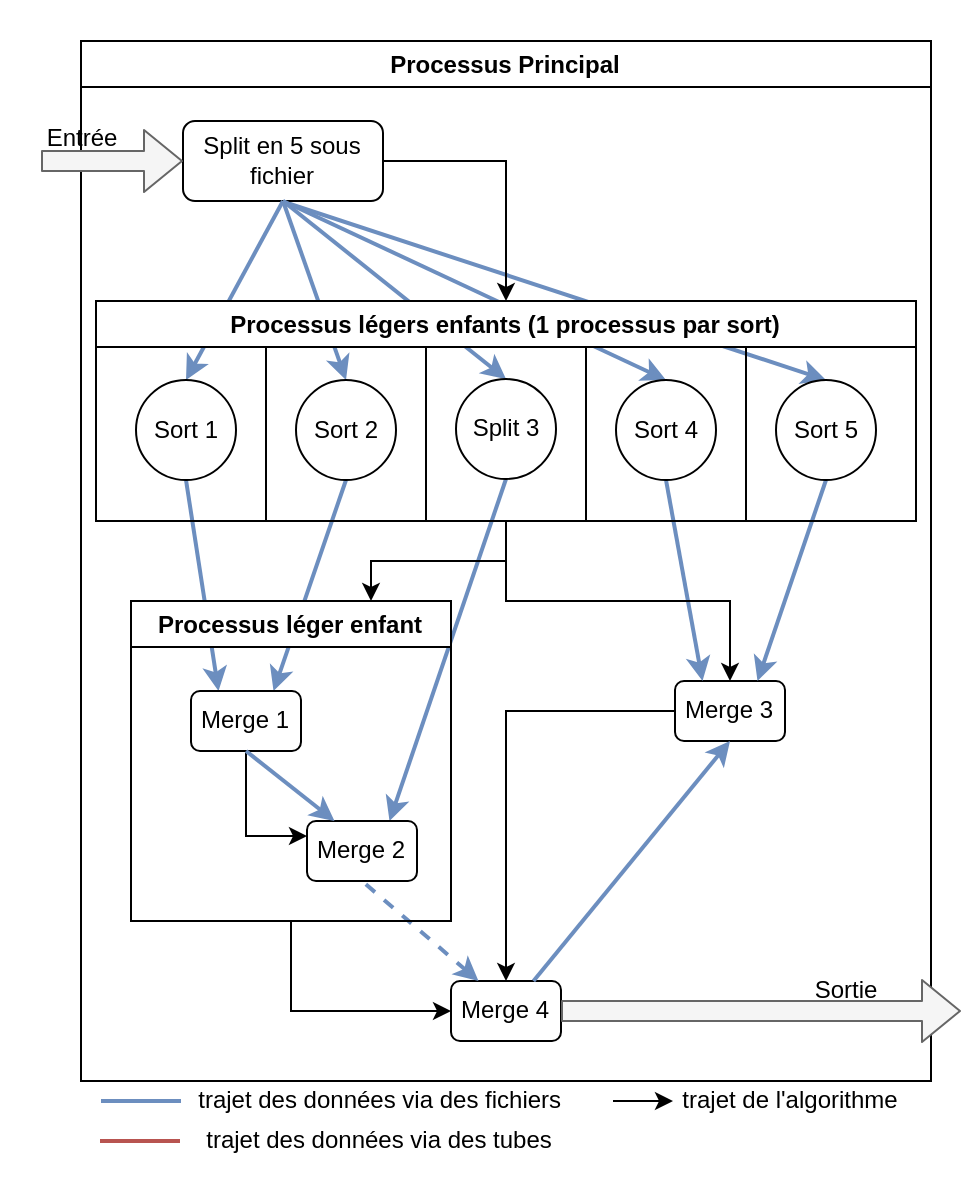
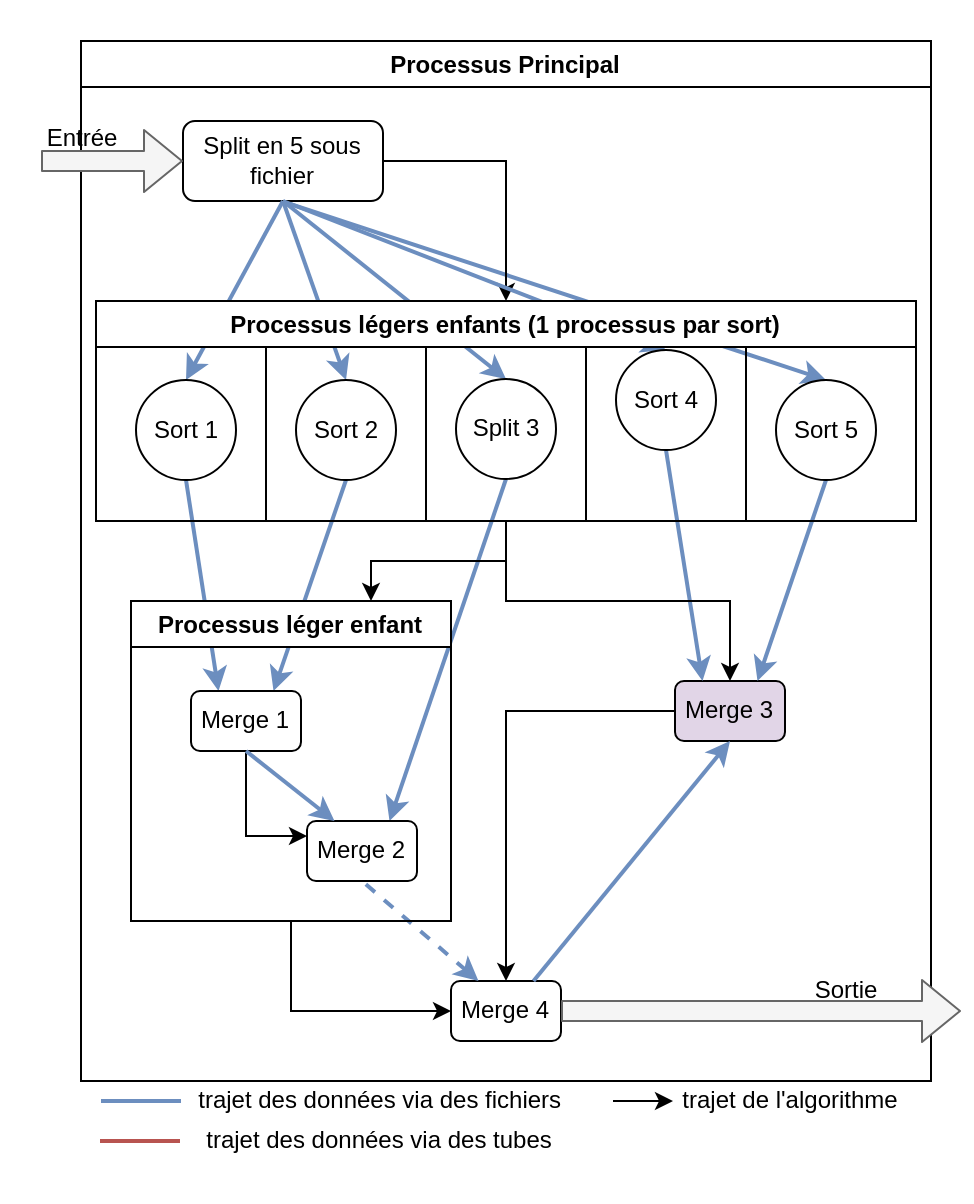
(666, 430) -> (666, 400)
(730, 711) -> (730, 711)
